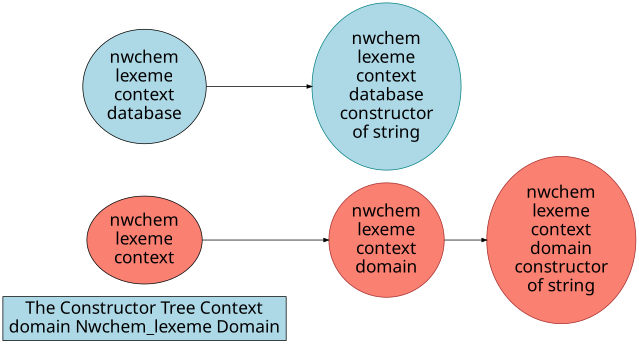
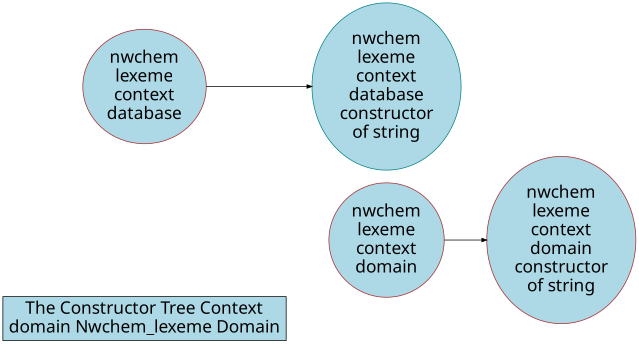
(145, 86) -> (145, 86)
(145, 240) -> none
(387, 240) -> (387, 240)
(561, 240) -> (561, 240)
